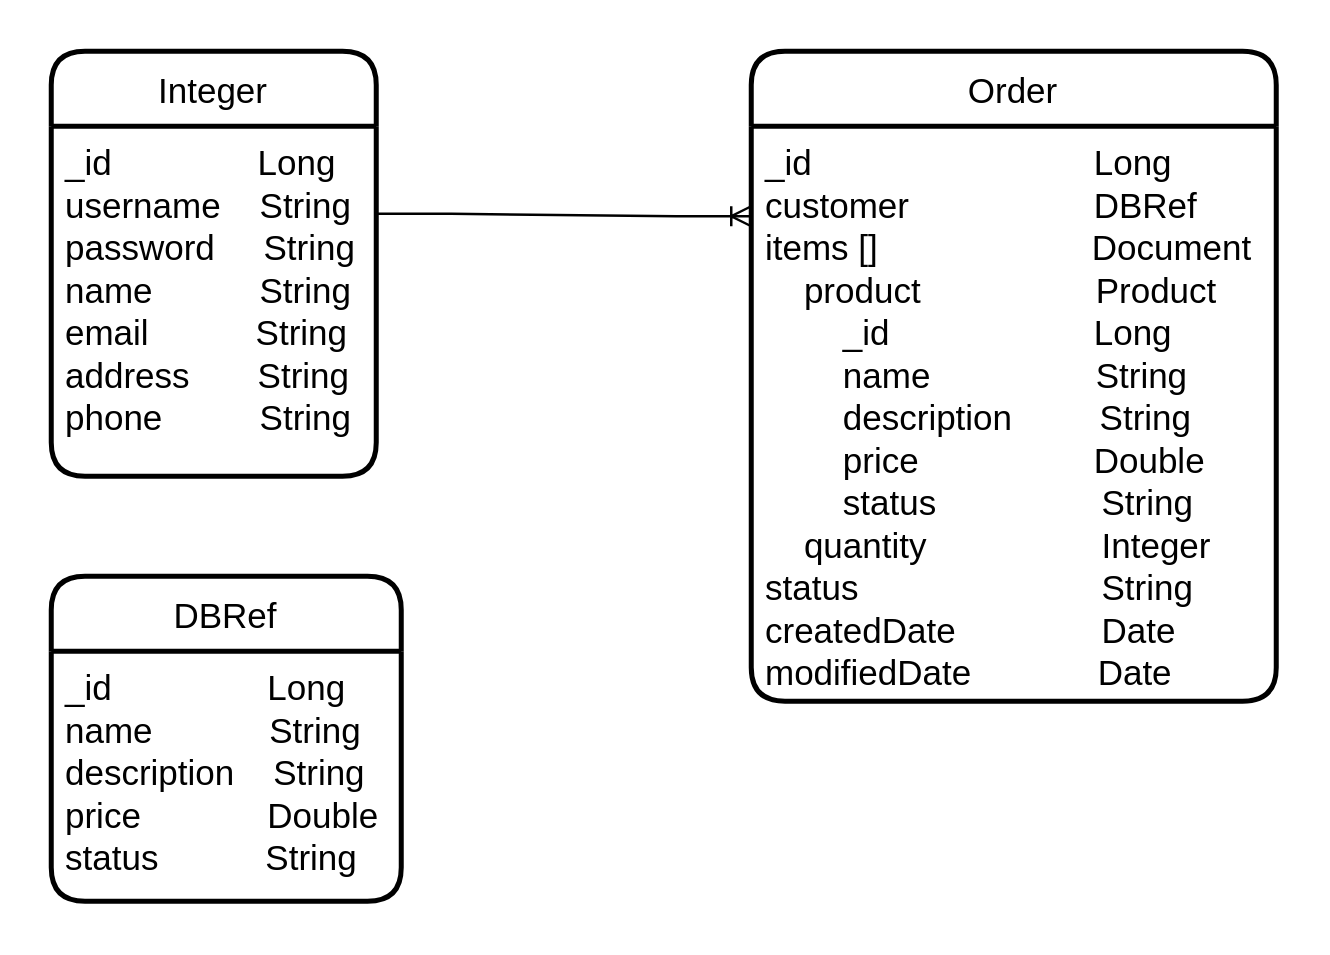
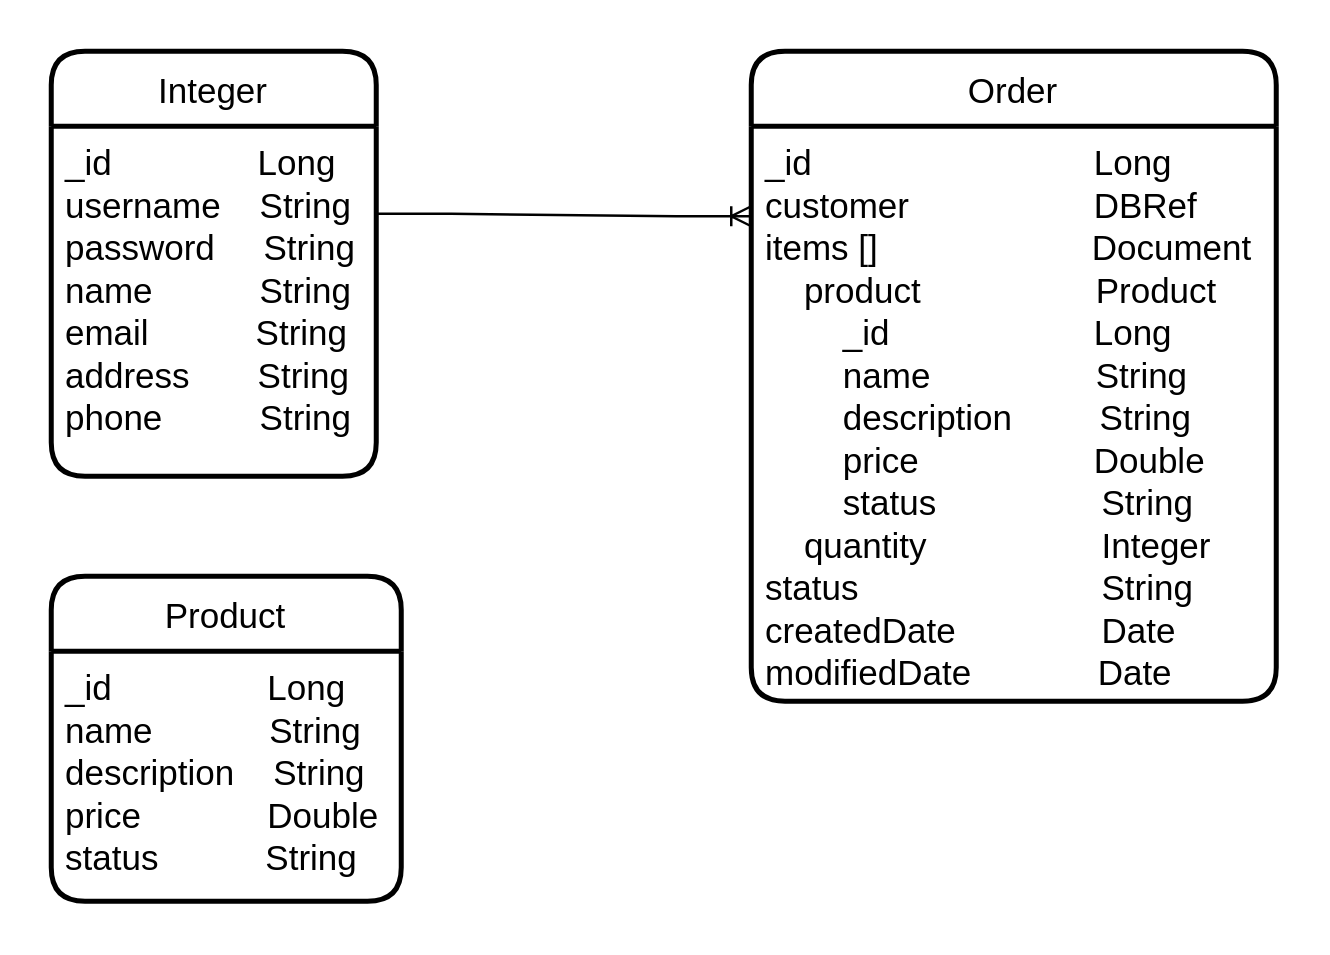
(225, 616) -> (225, 616)
